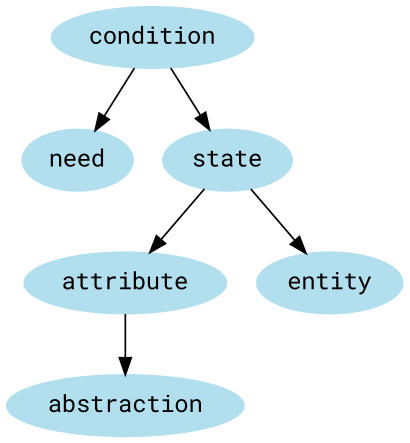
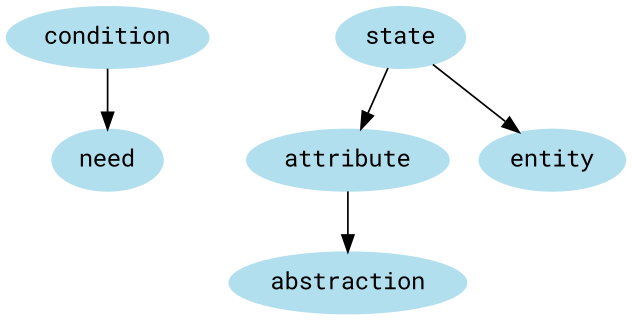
(185, 92) -> none
